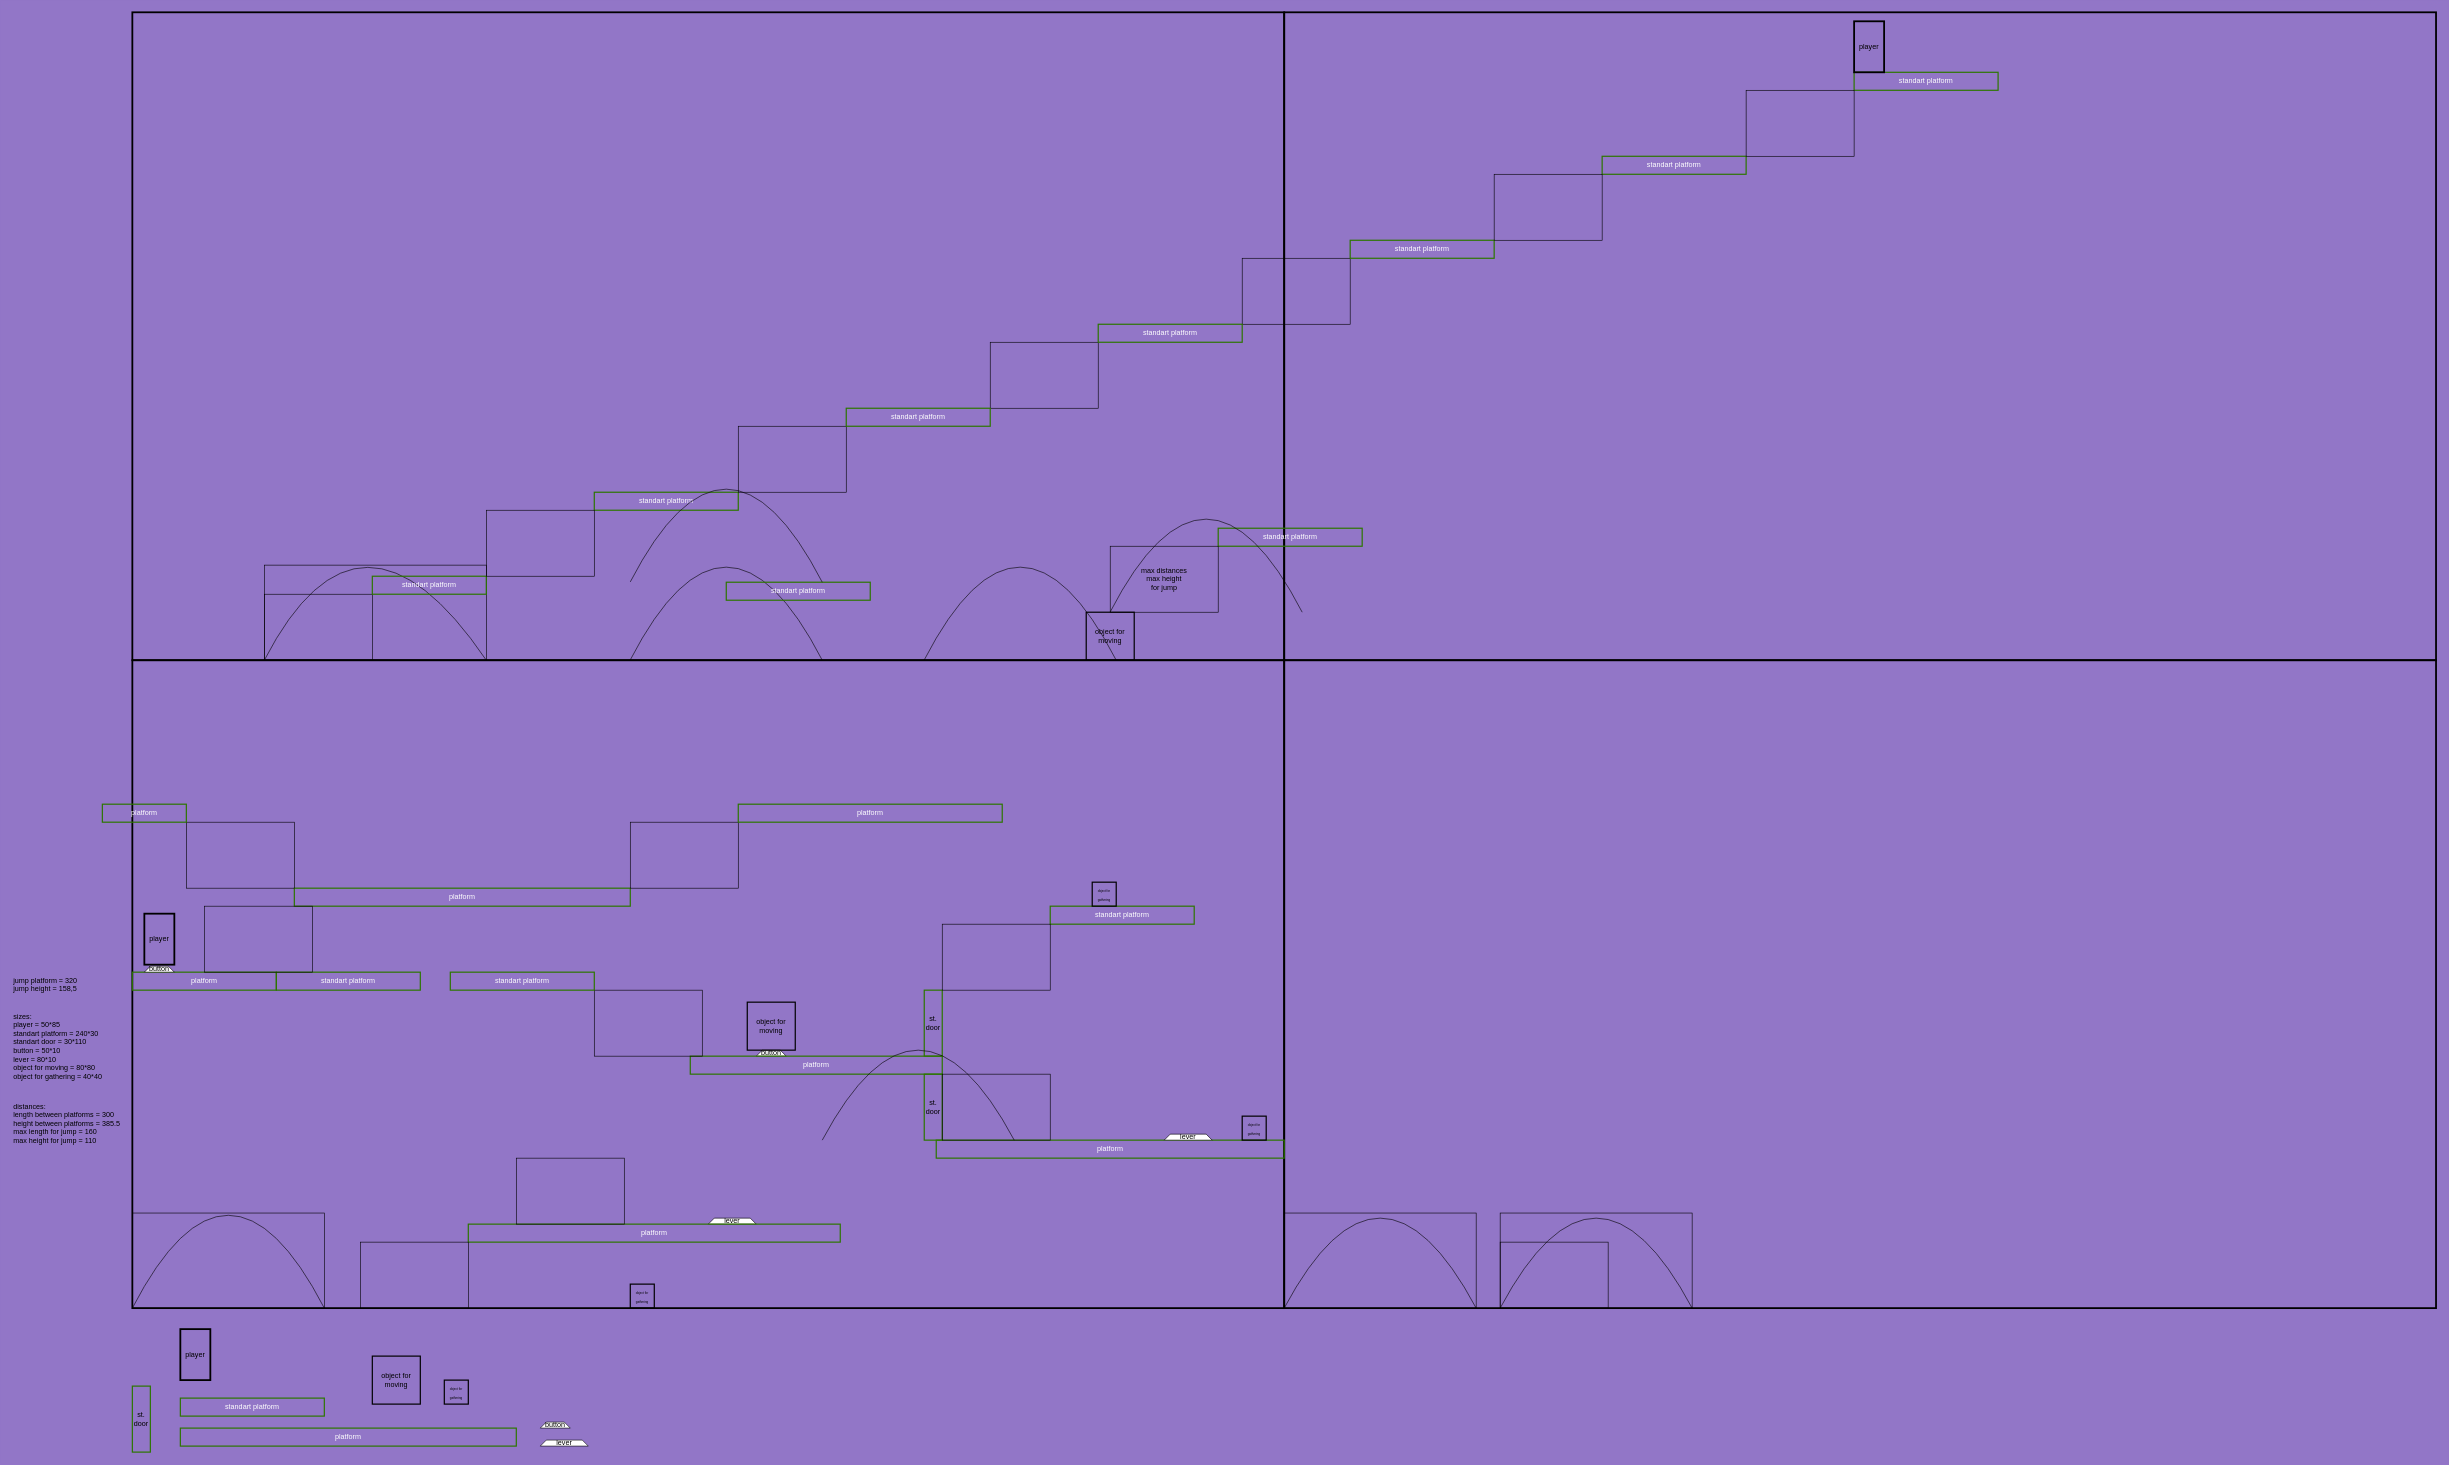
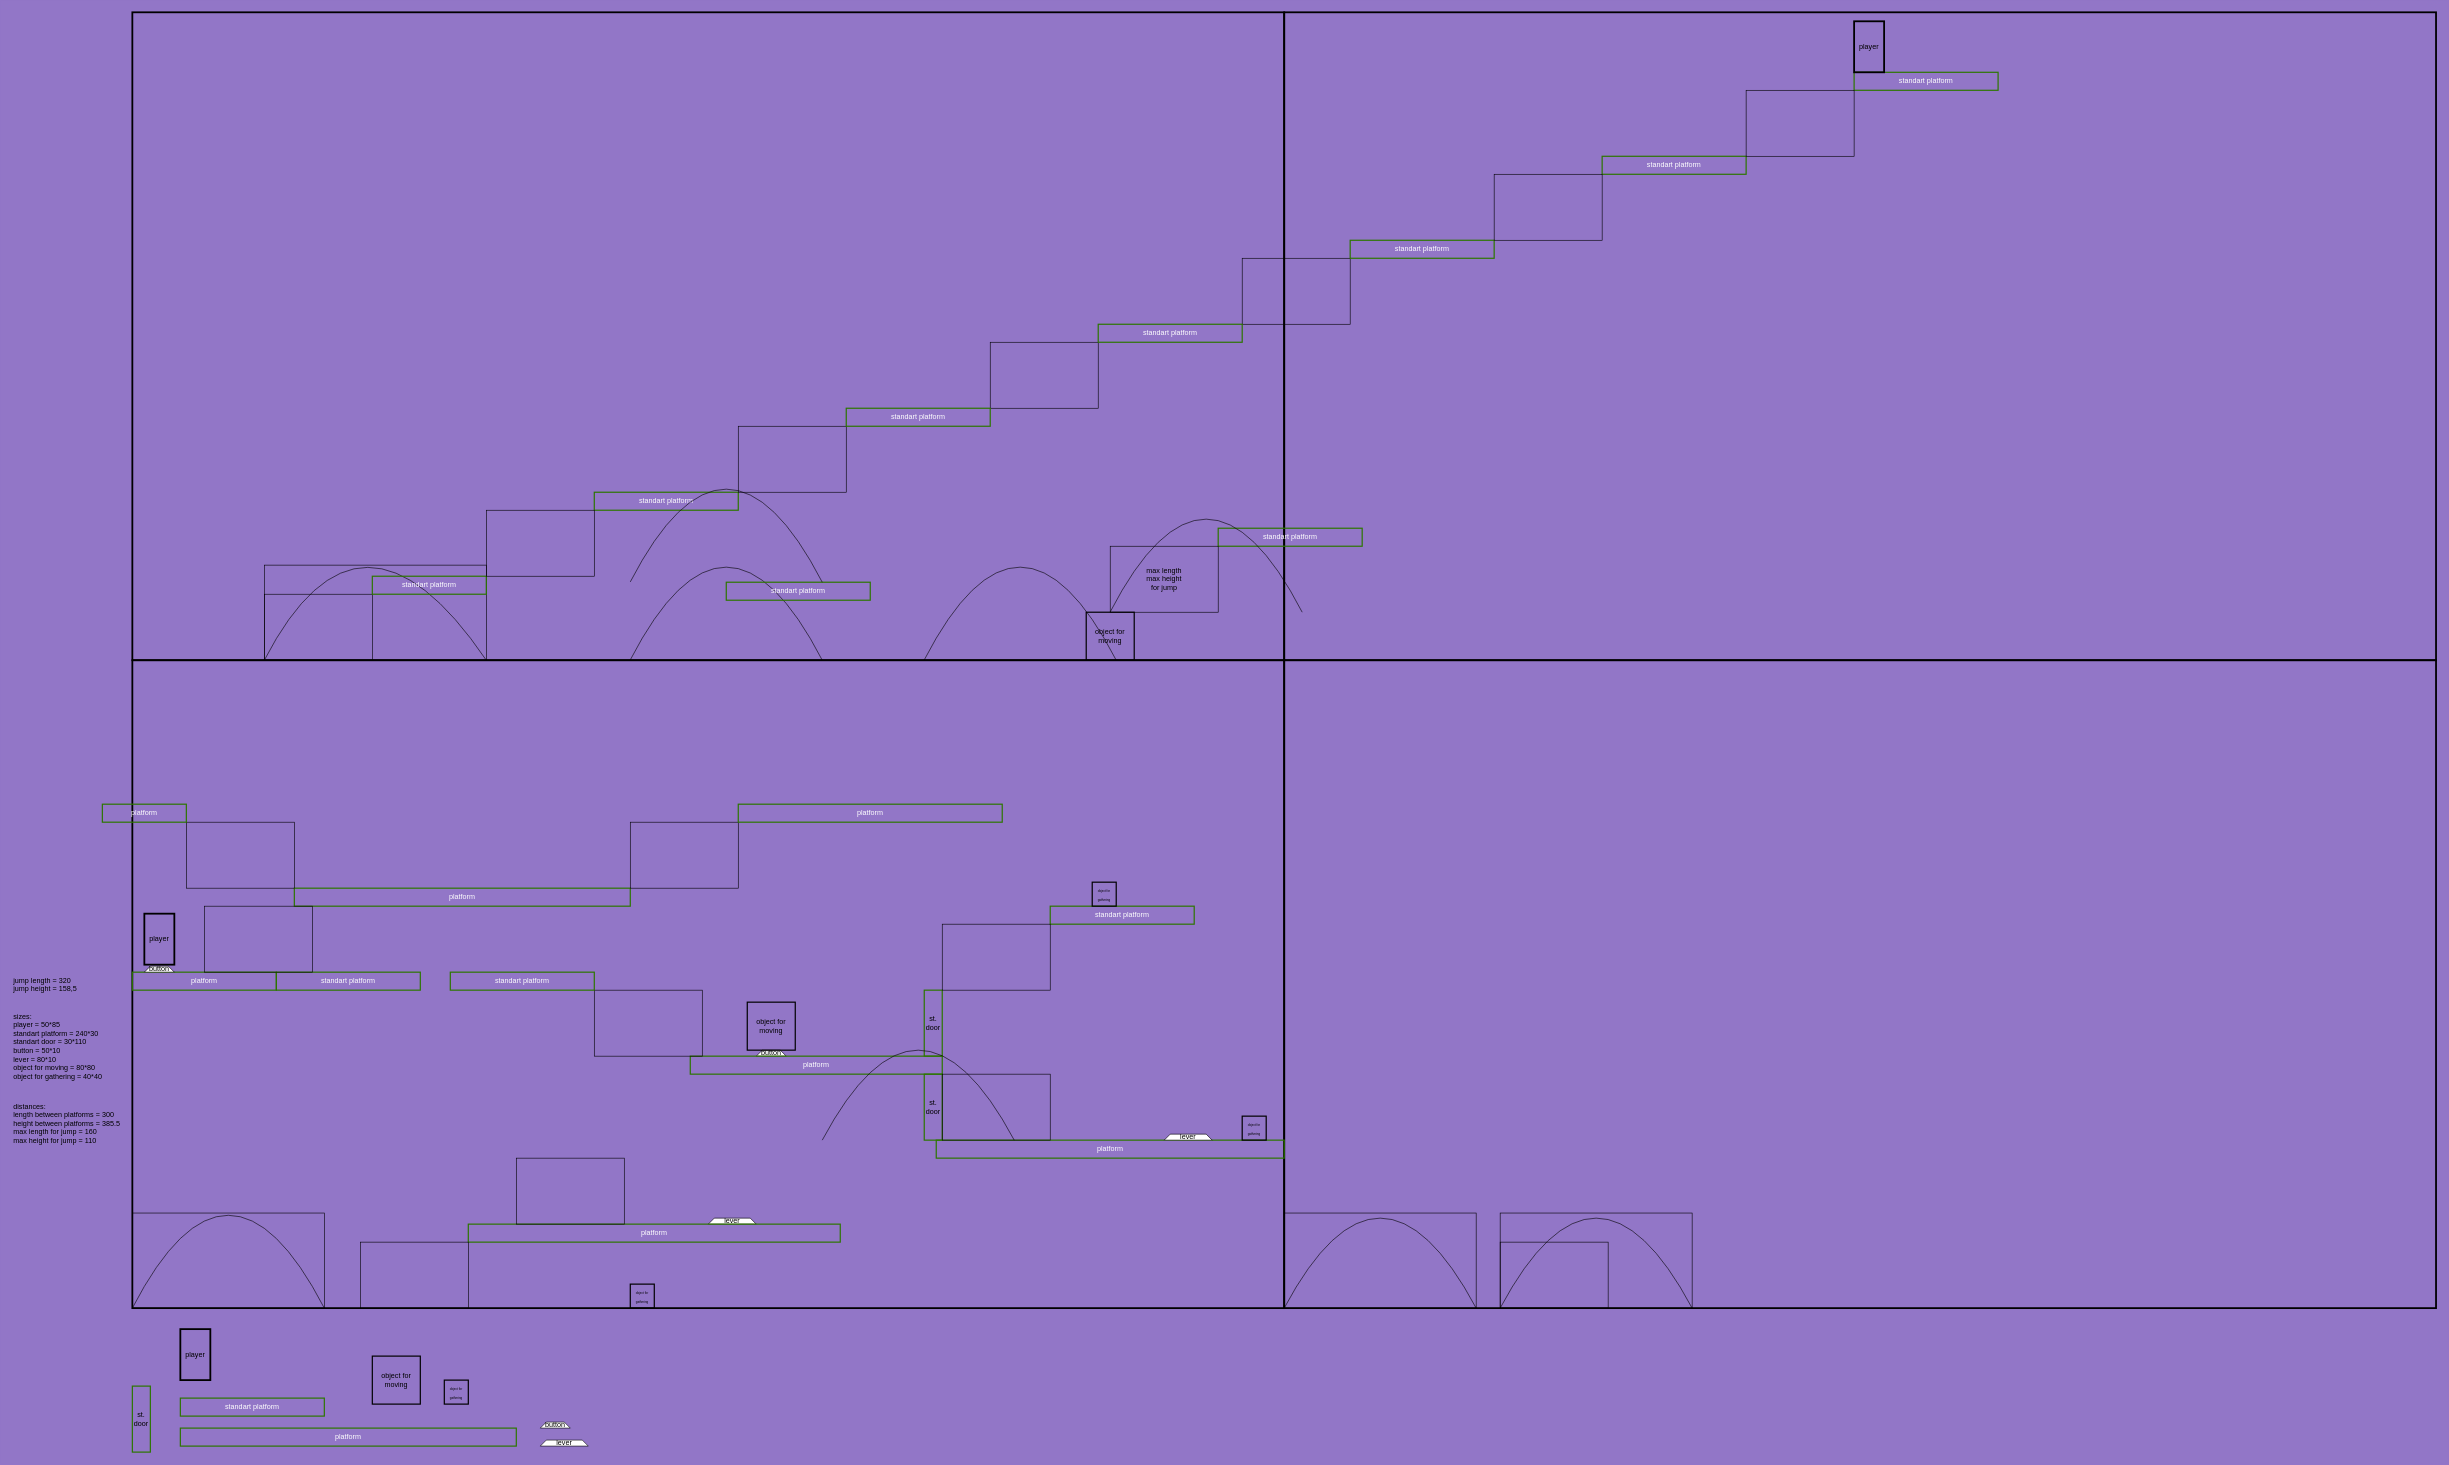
(1164, 579) -> (1164, 579)
(48, 985) -> (47, 985)
